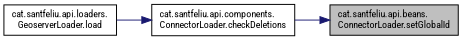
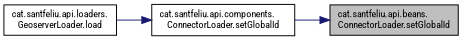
(223, 20) -> (223, 20)
